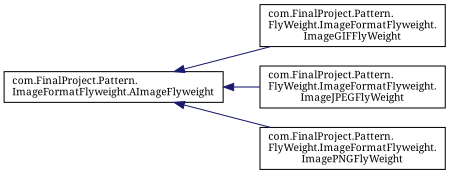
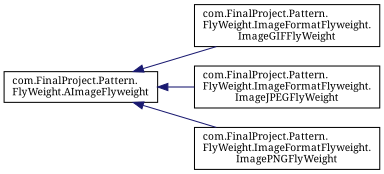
(114, 87) -> (81, 87)
